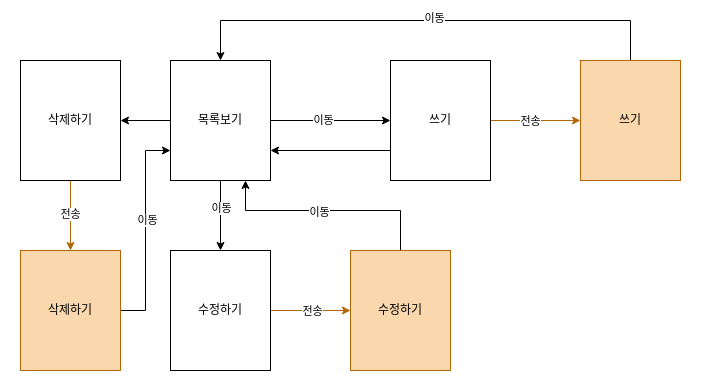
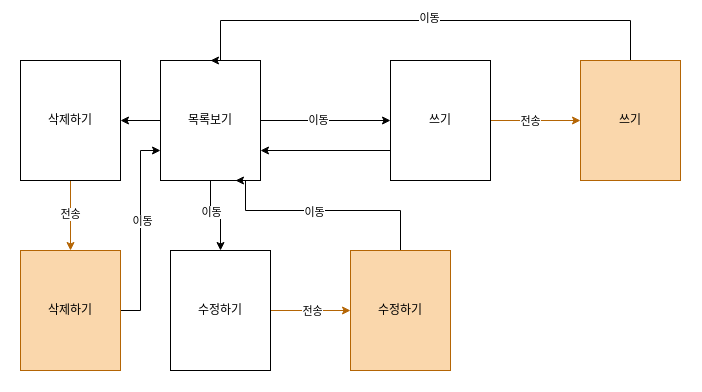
(221, 121) -> (211, 121)
